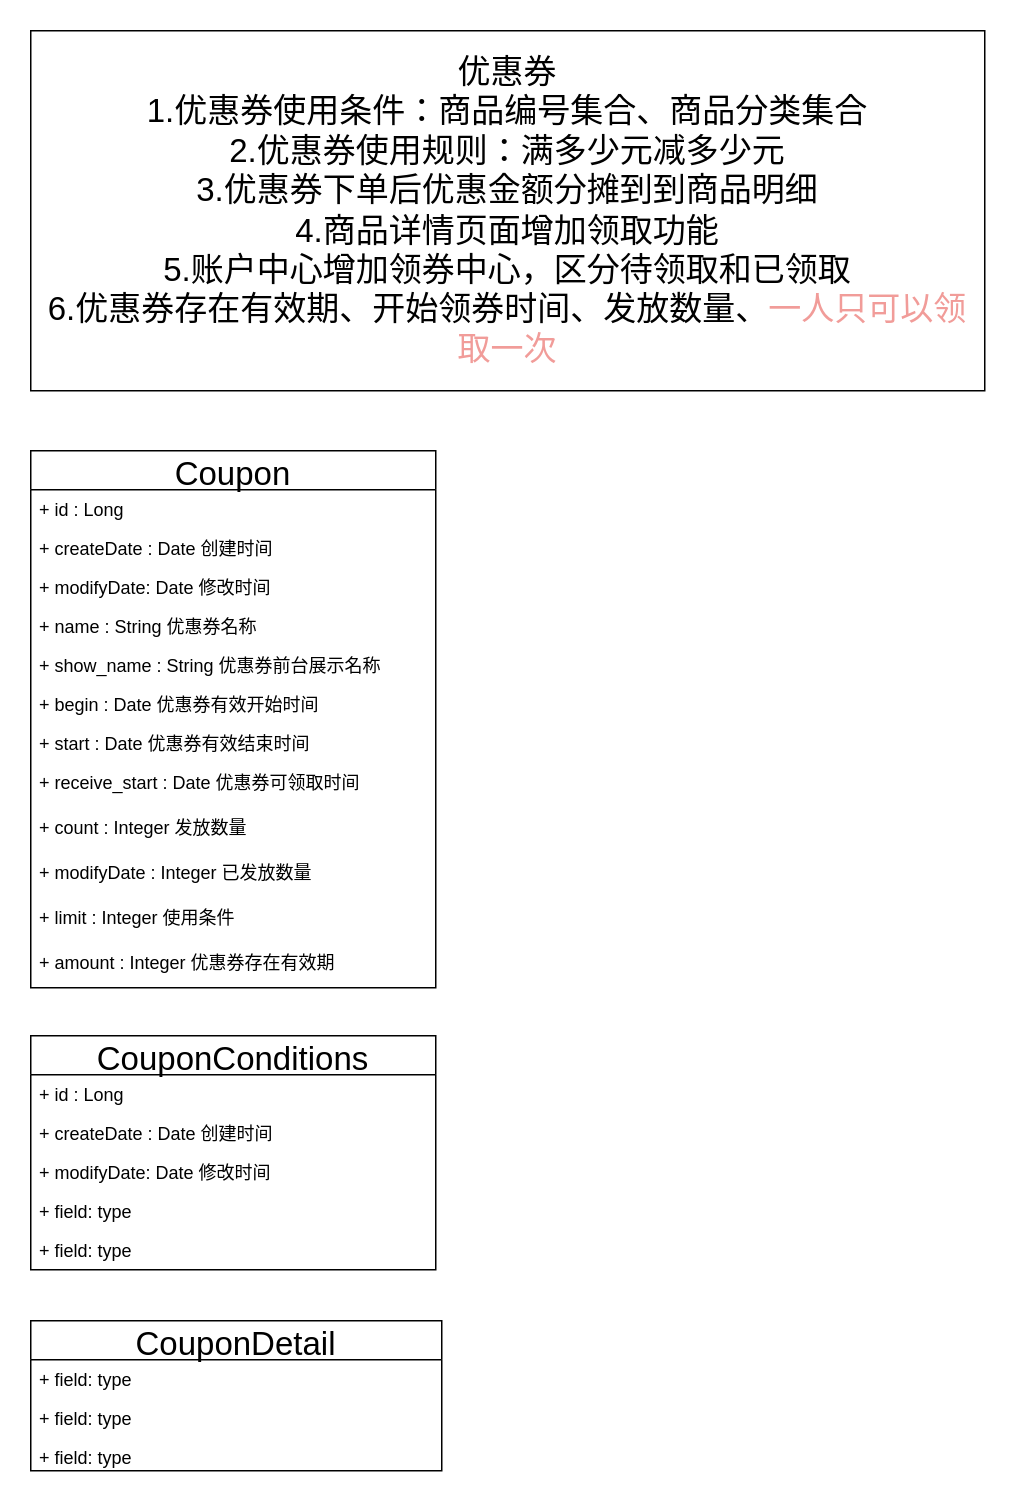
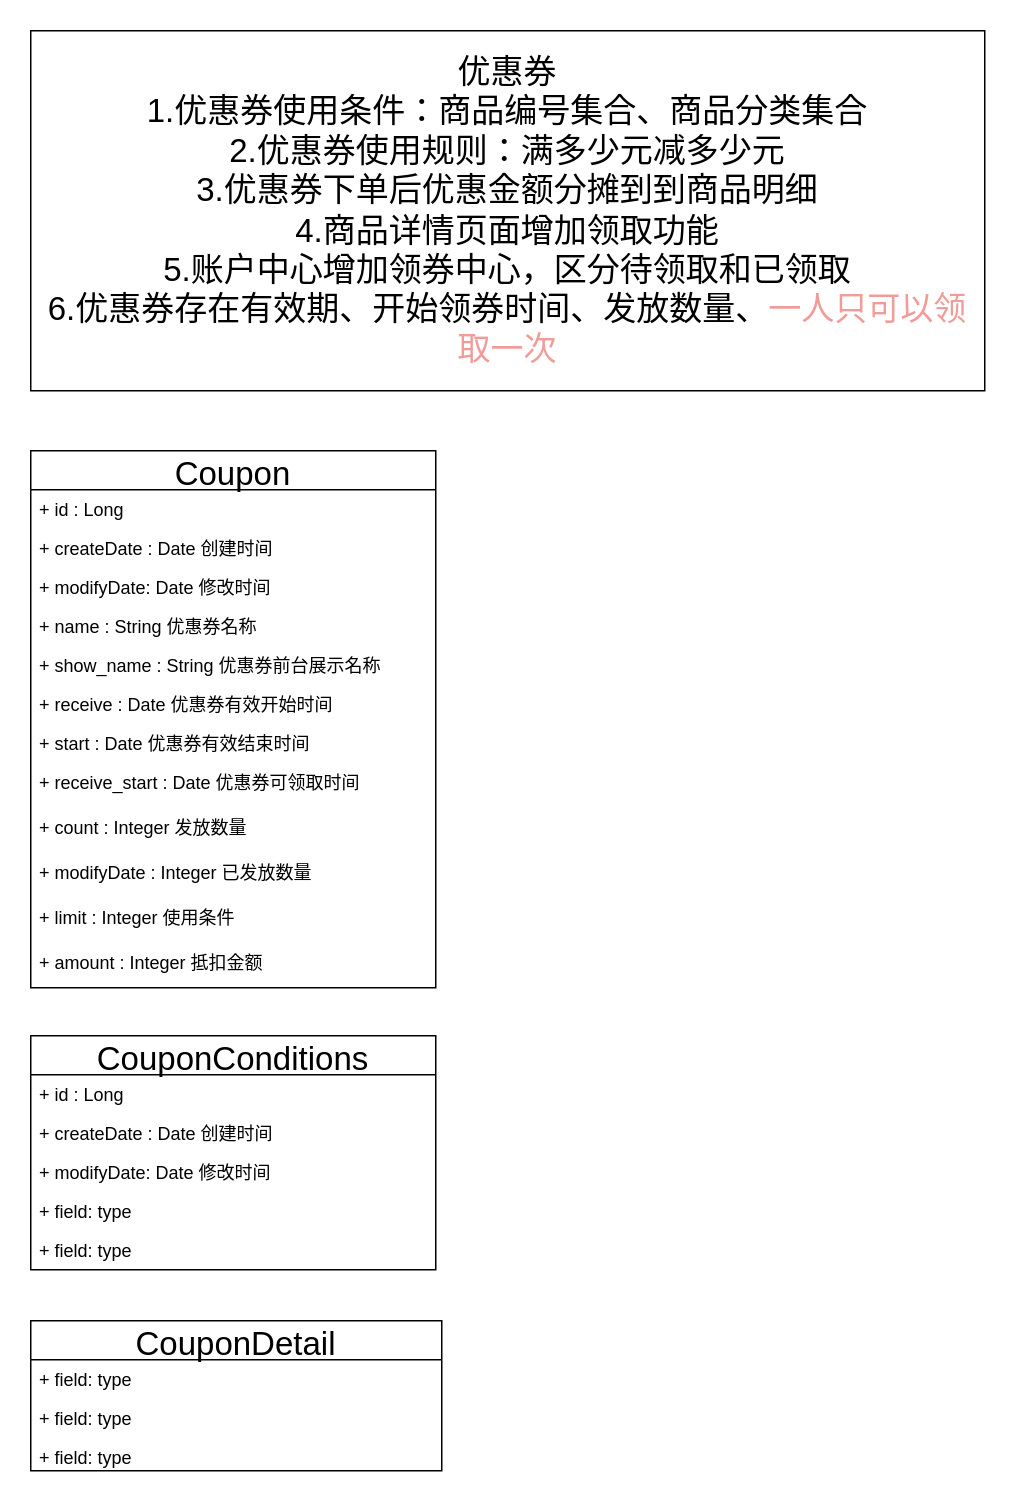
(182, 705) -> (192, 705)
(195, 963) -> (159, 963)
